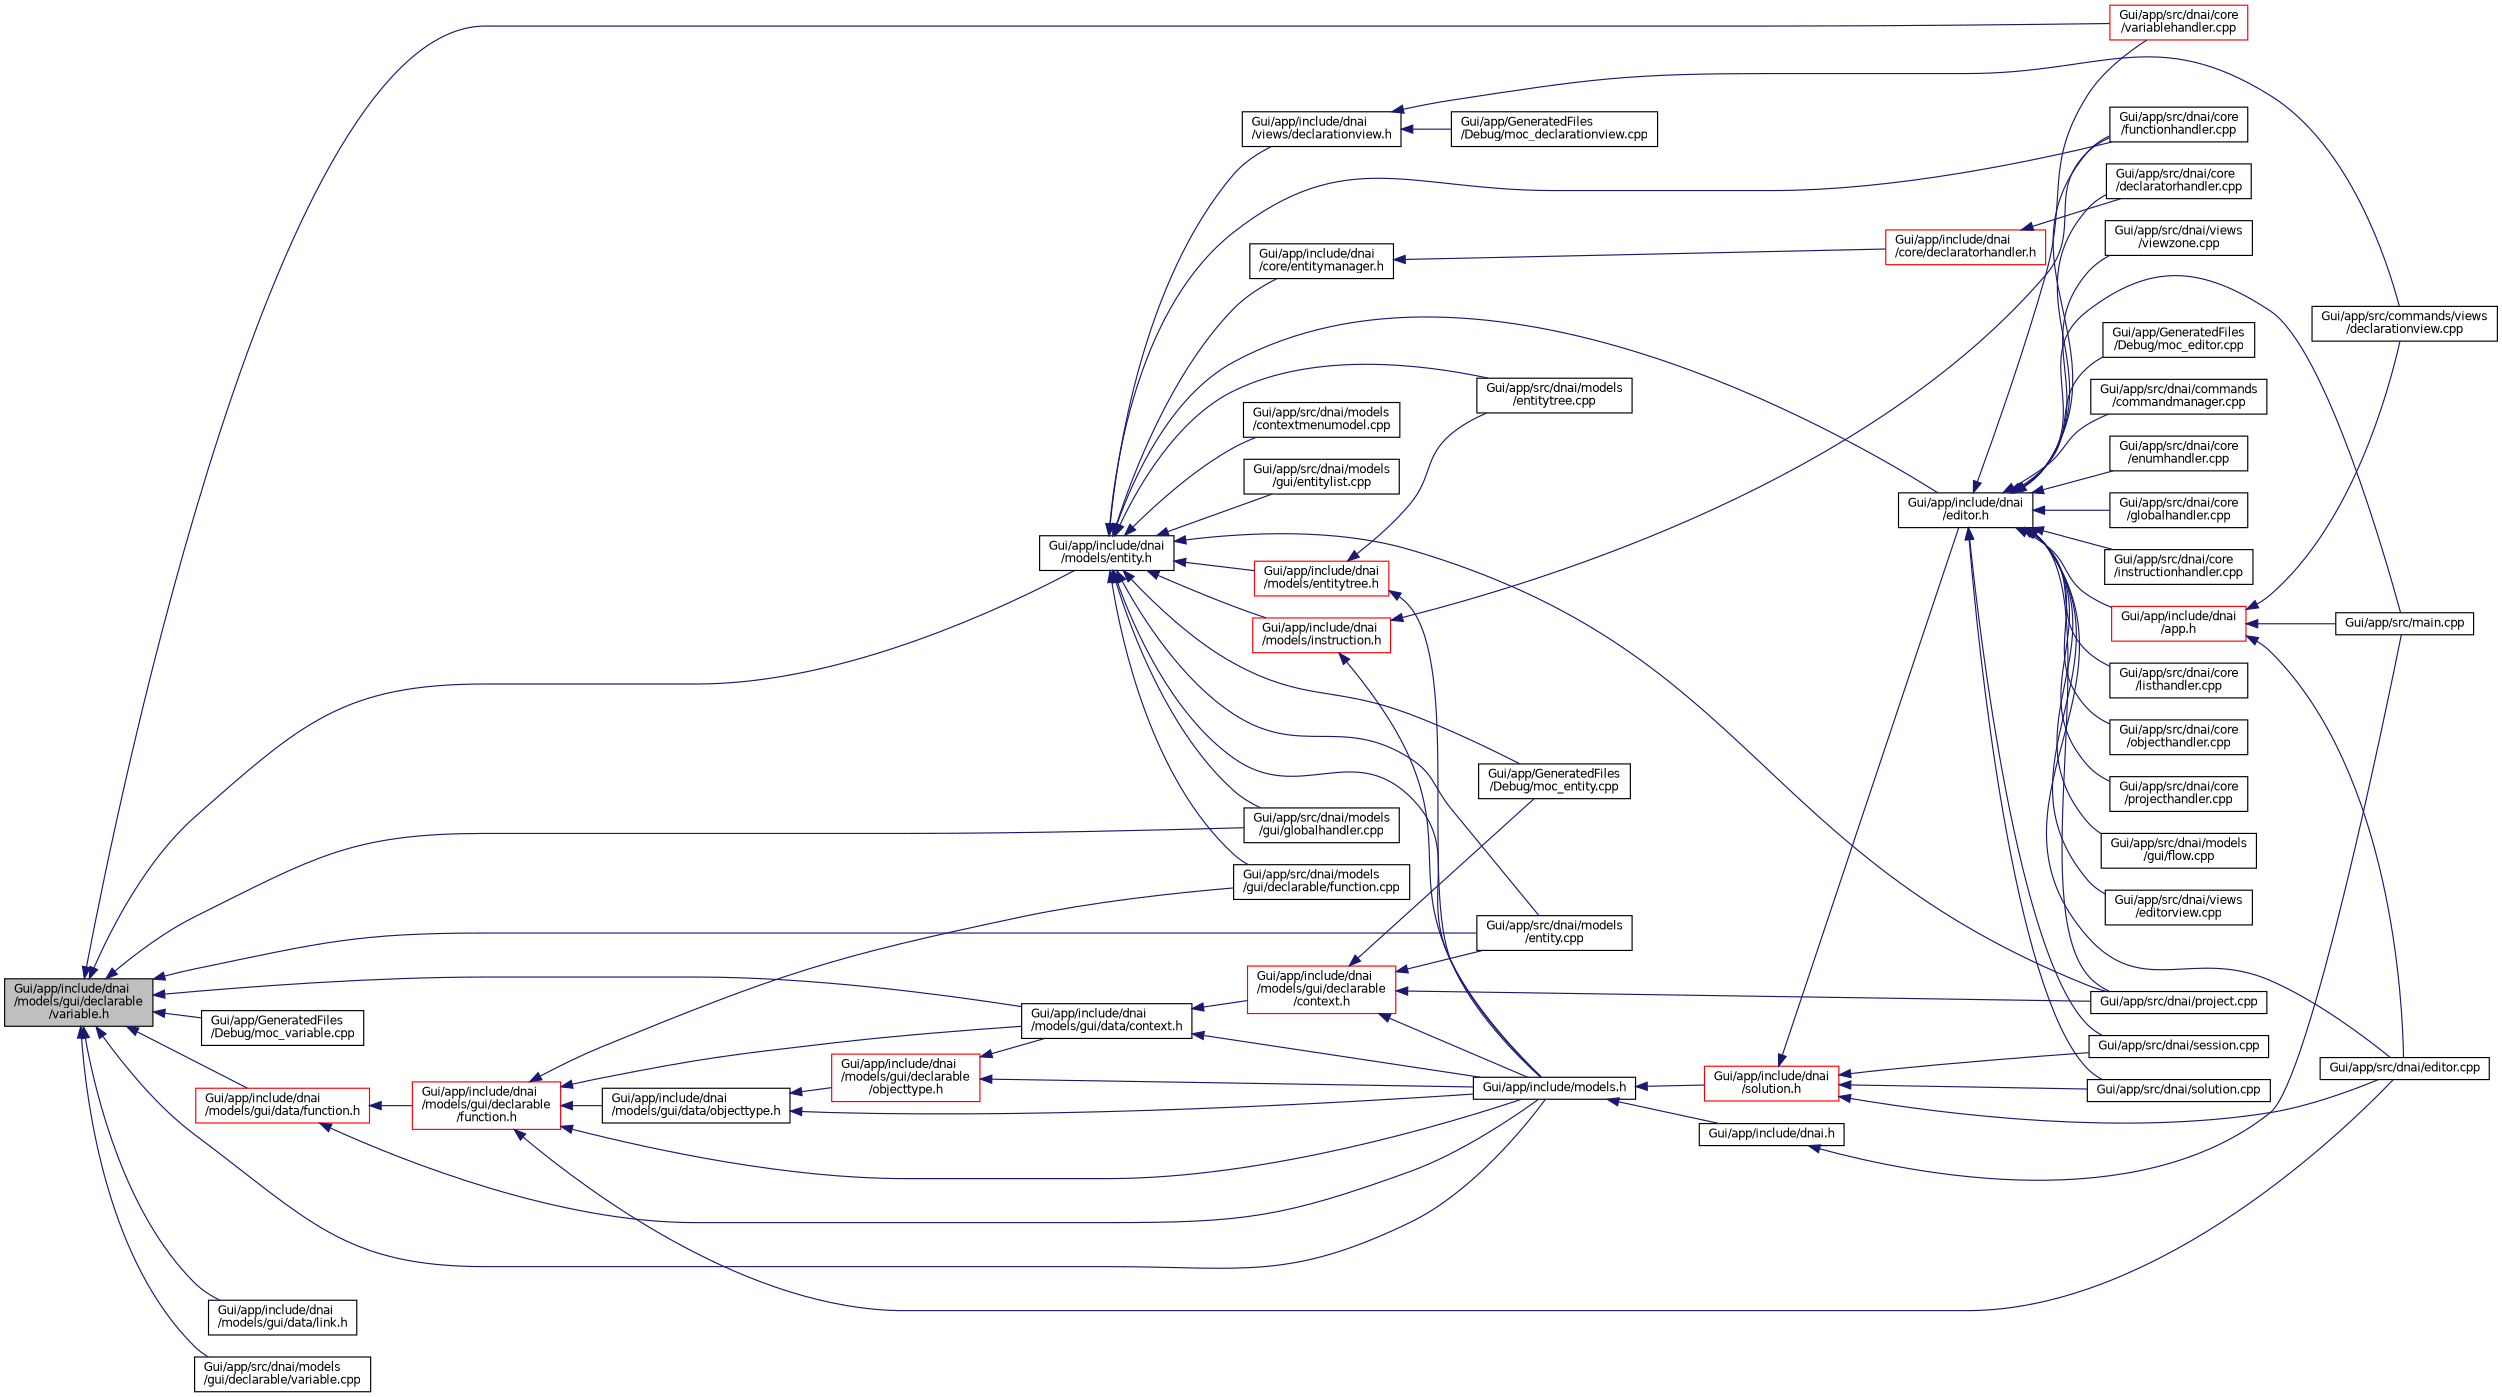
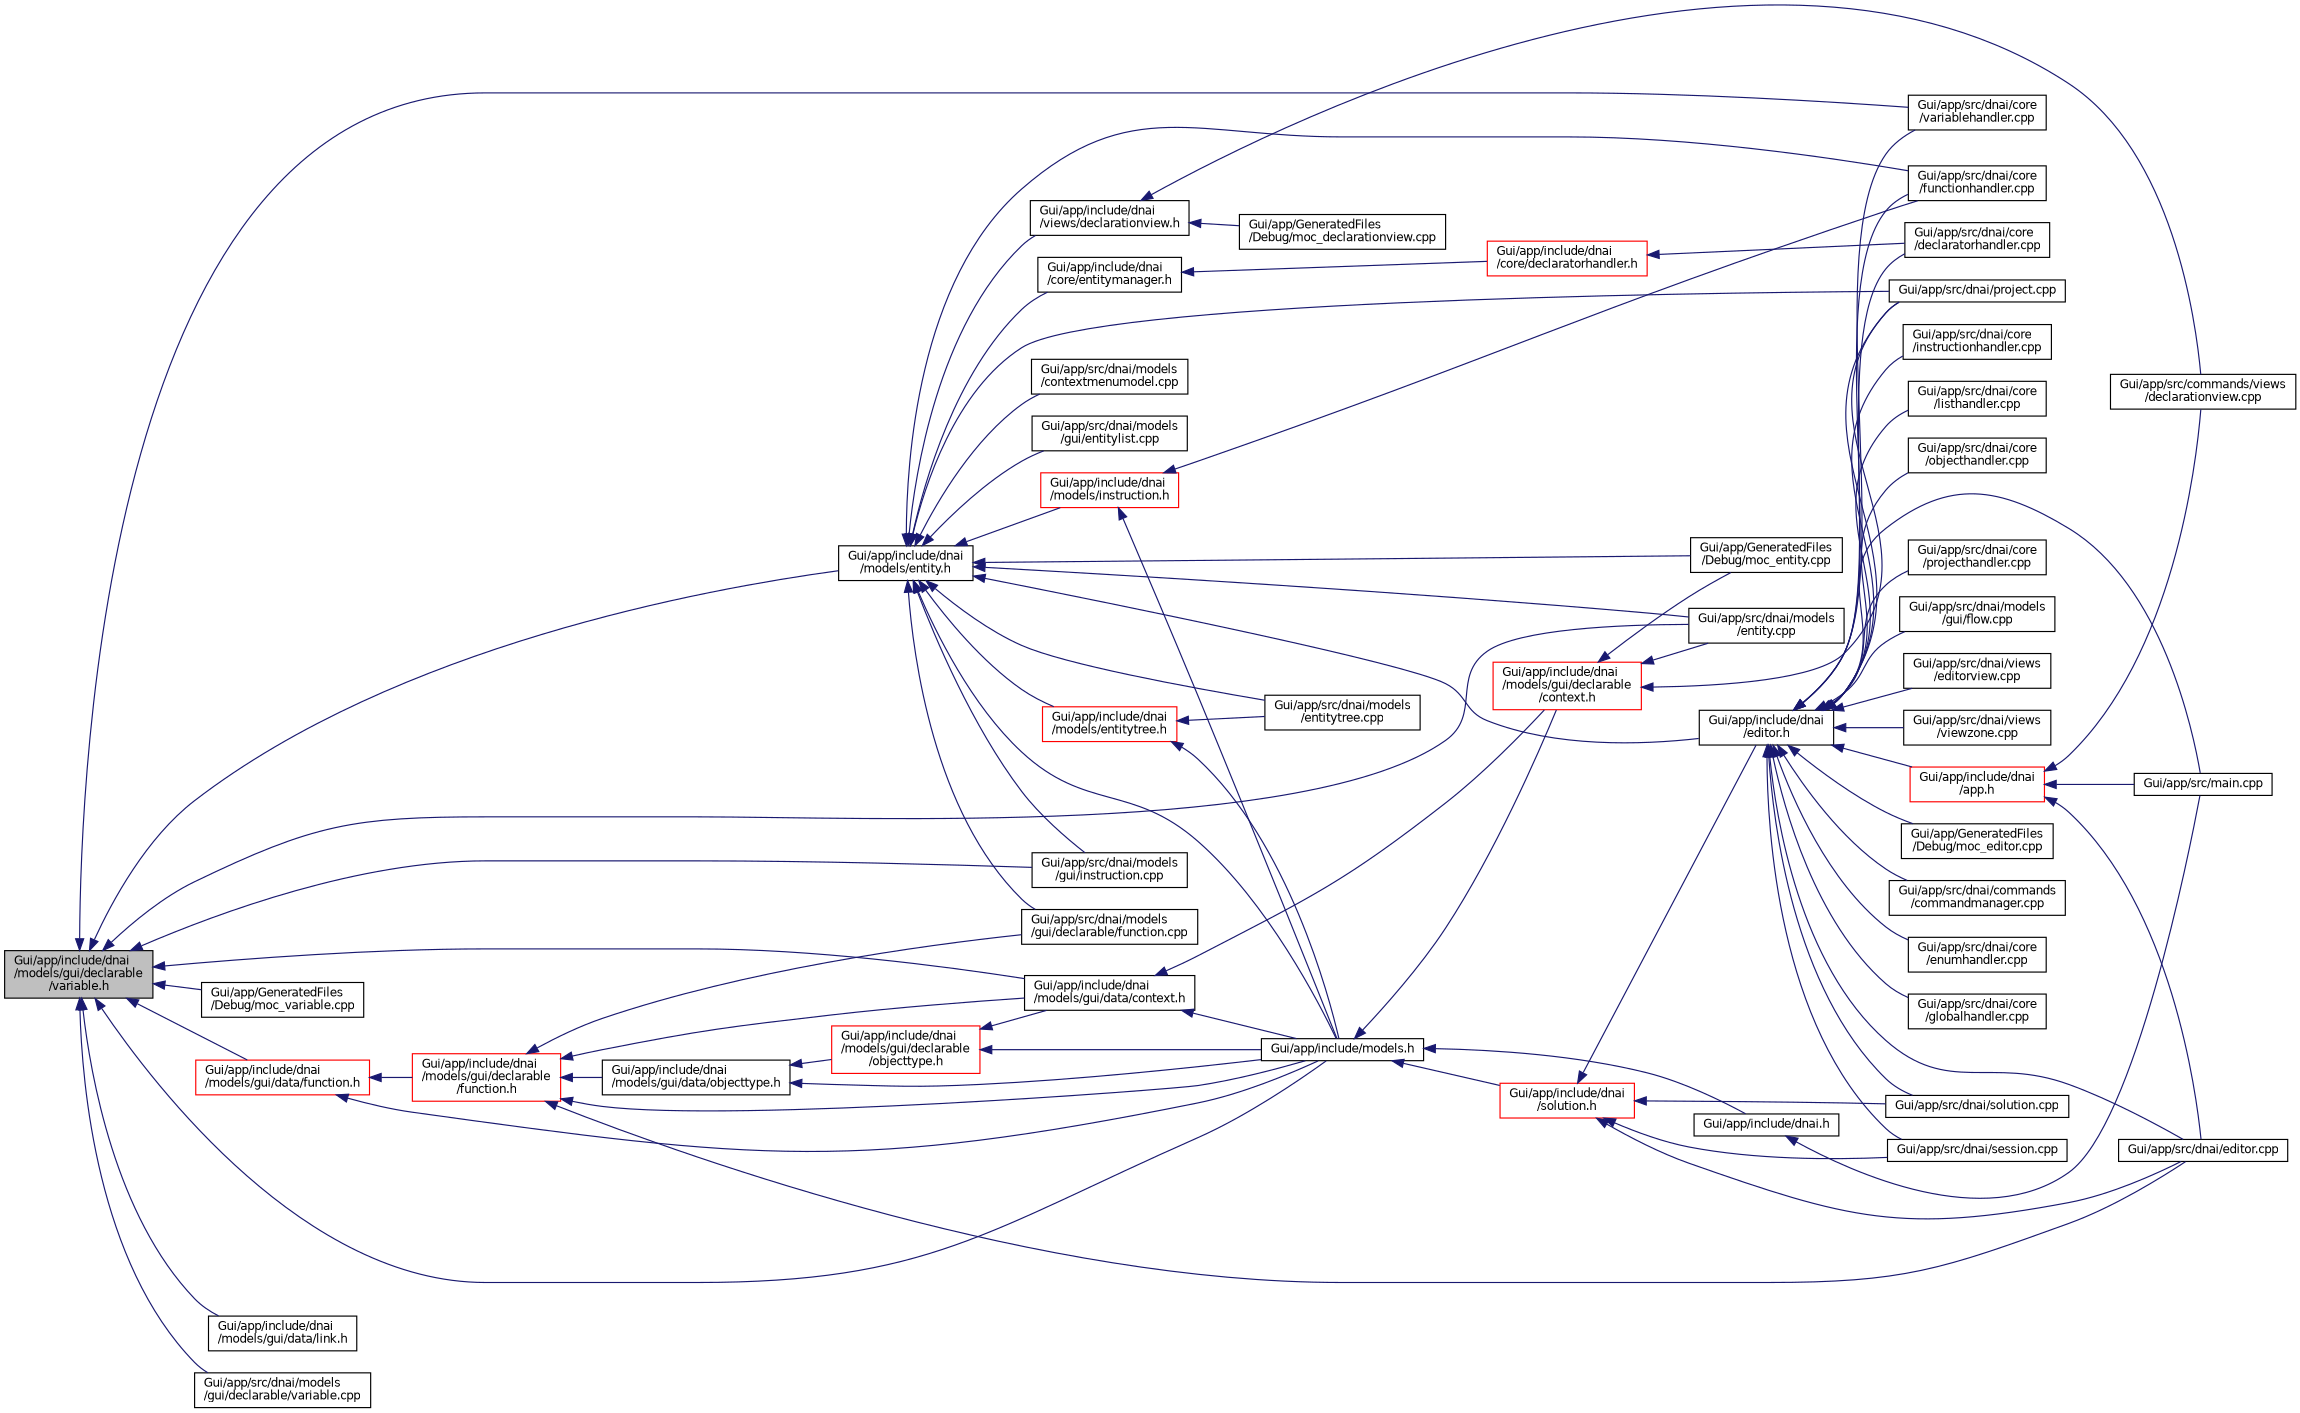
(2179, 23) -> (1977, 113)
(1322, 825) -> (1110, 870)
(1458, 1048) -> (1475, 880)
